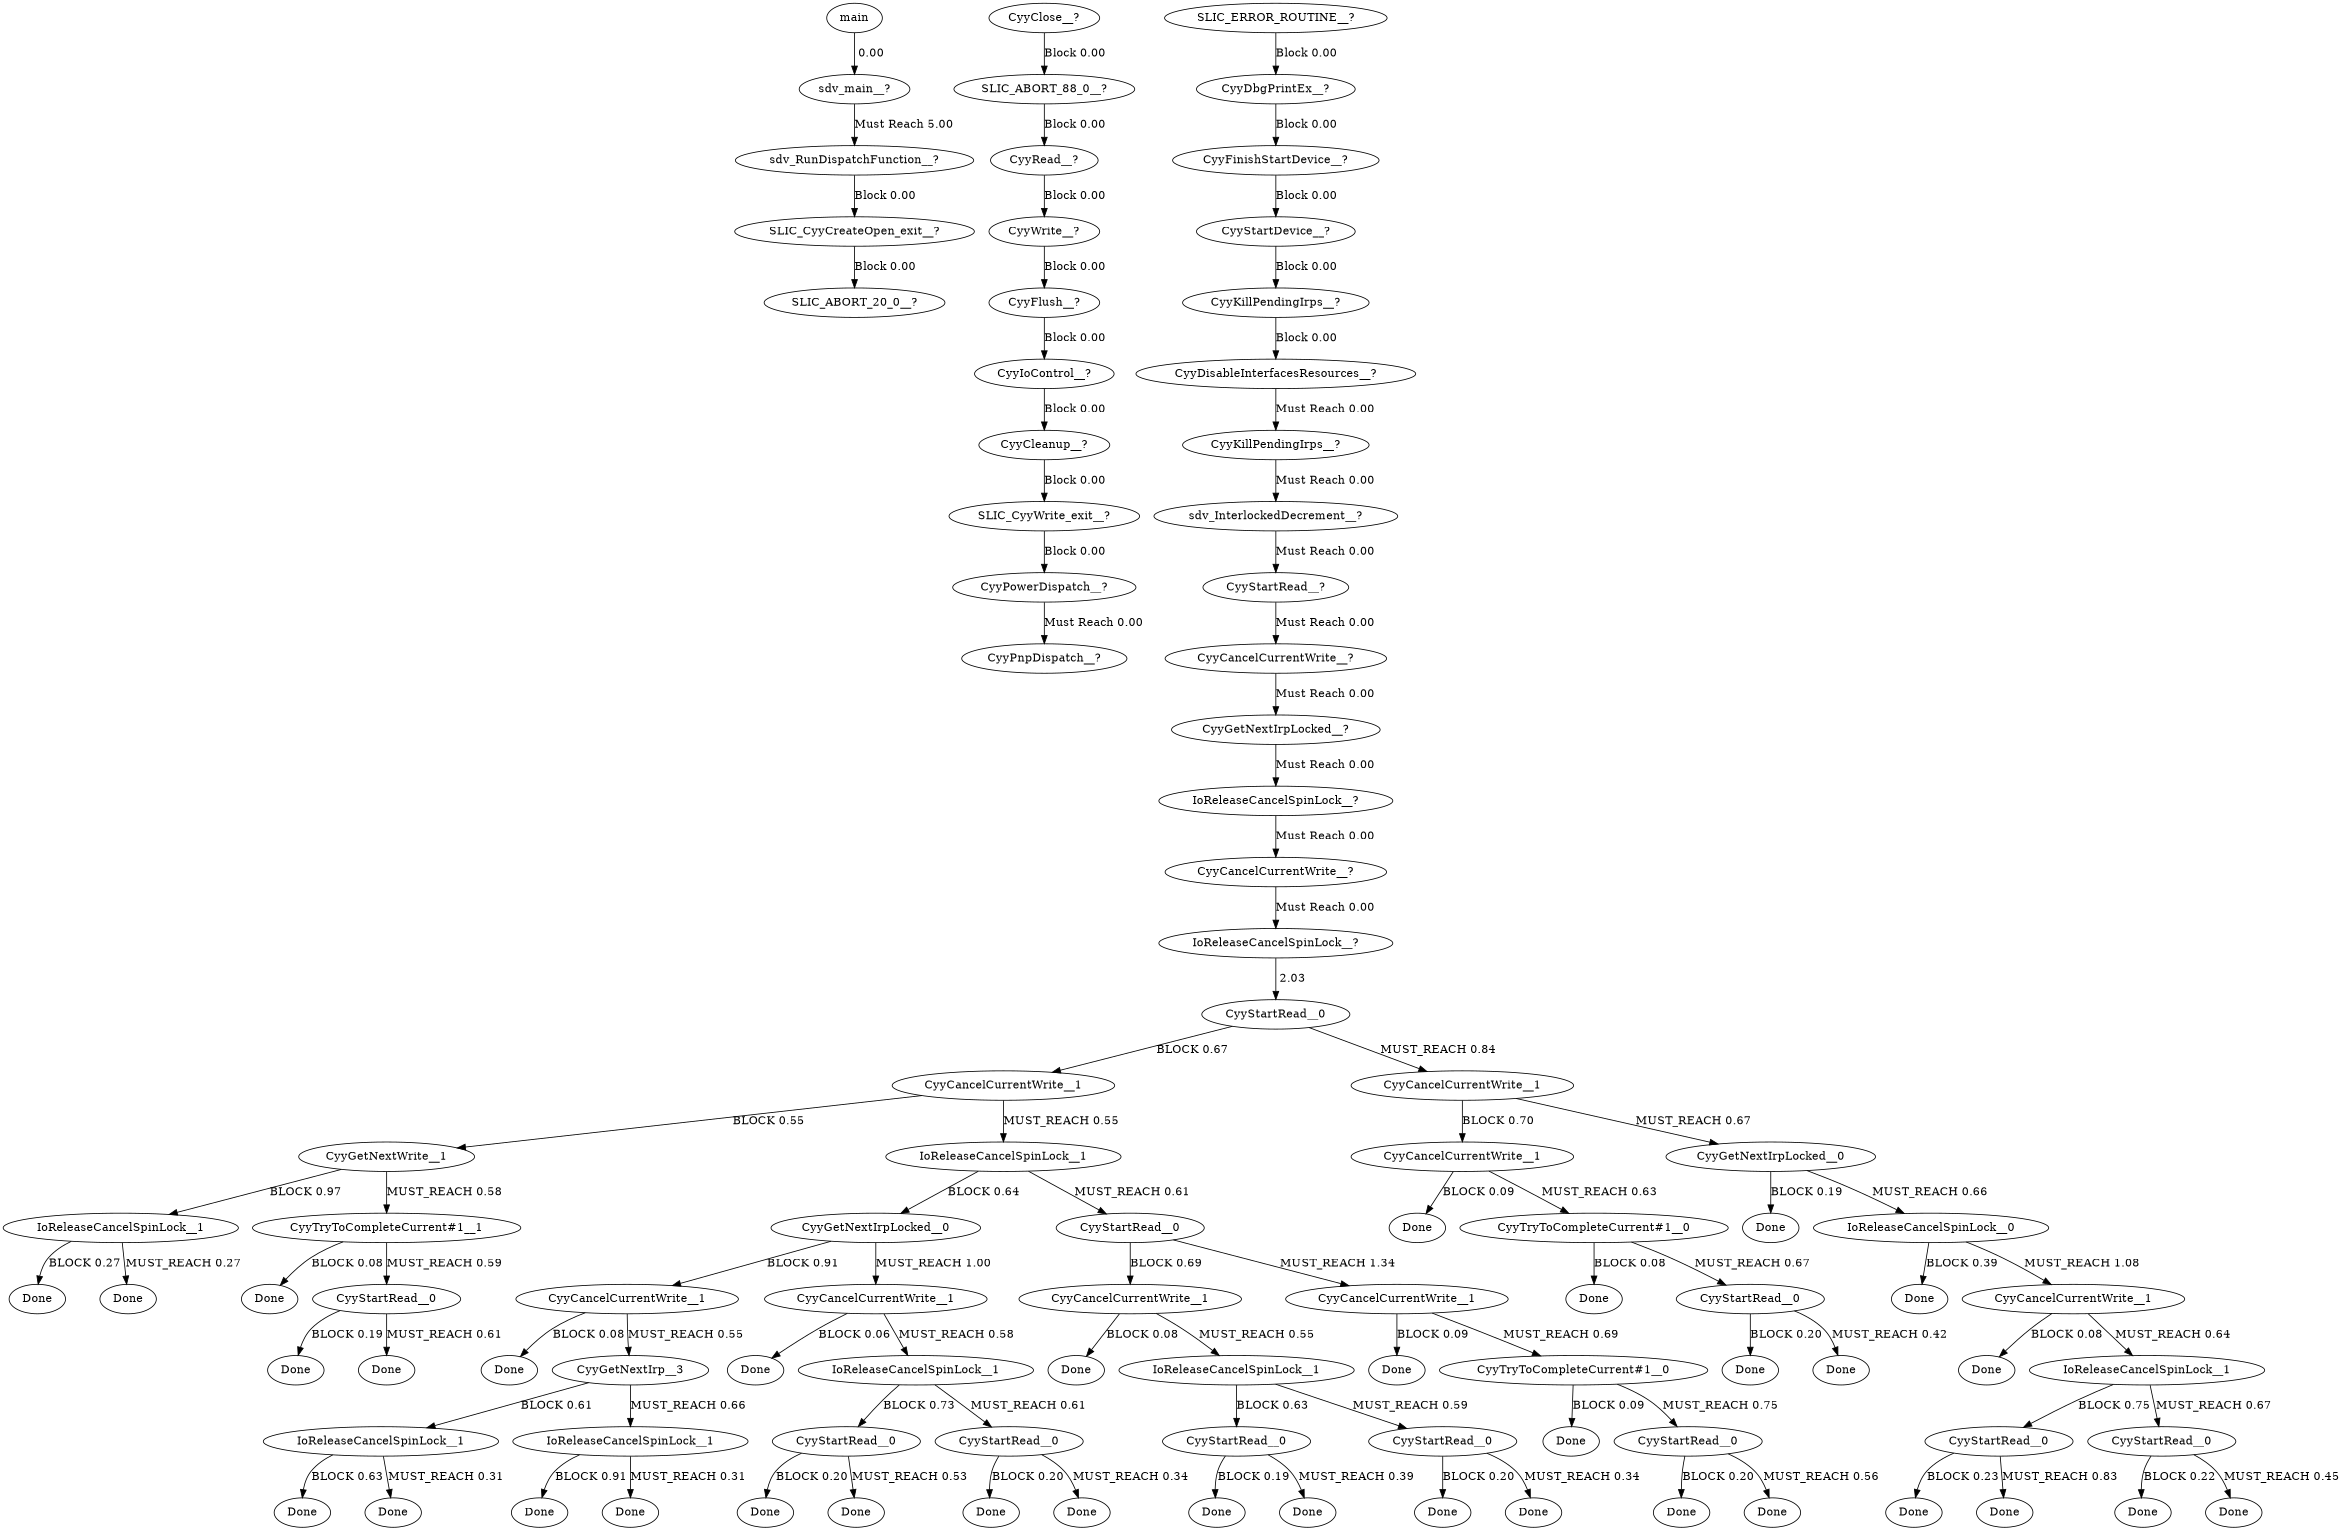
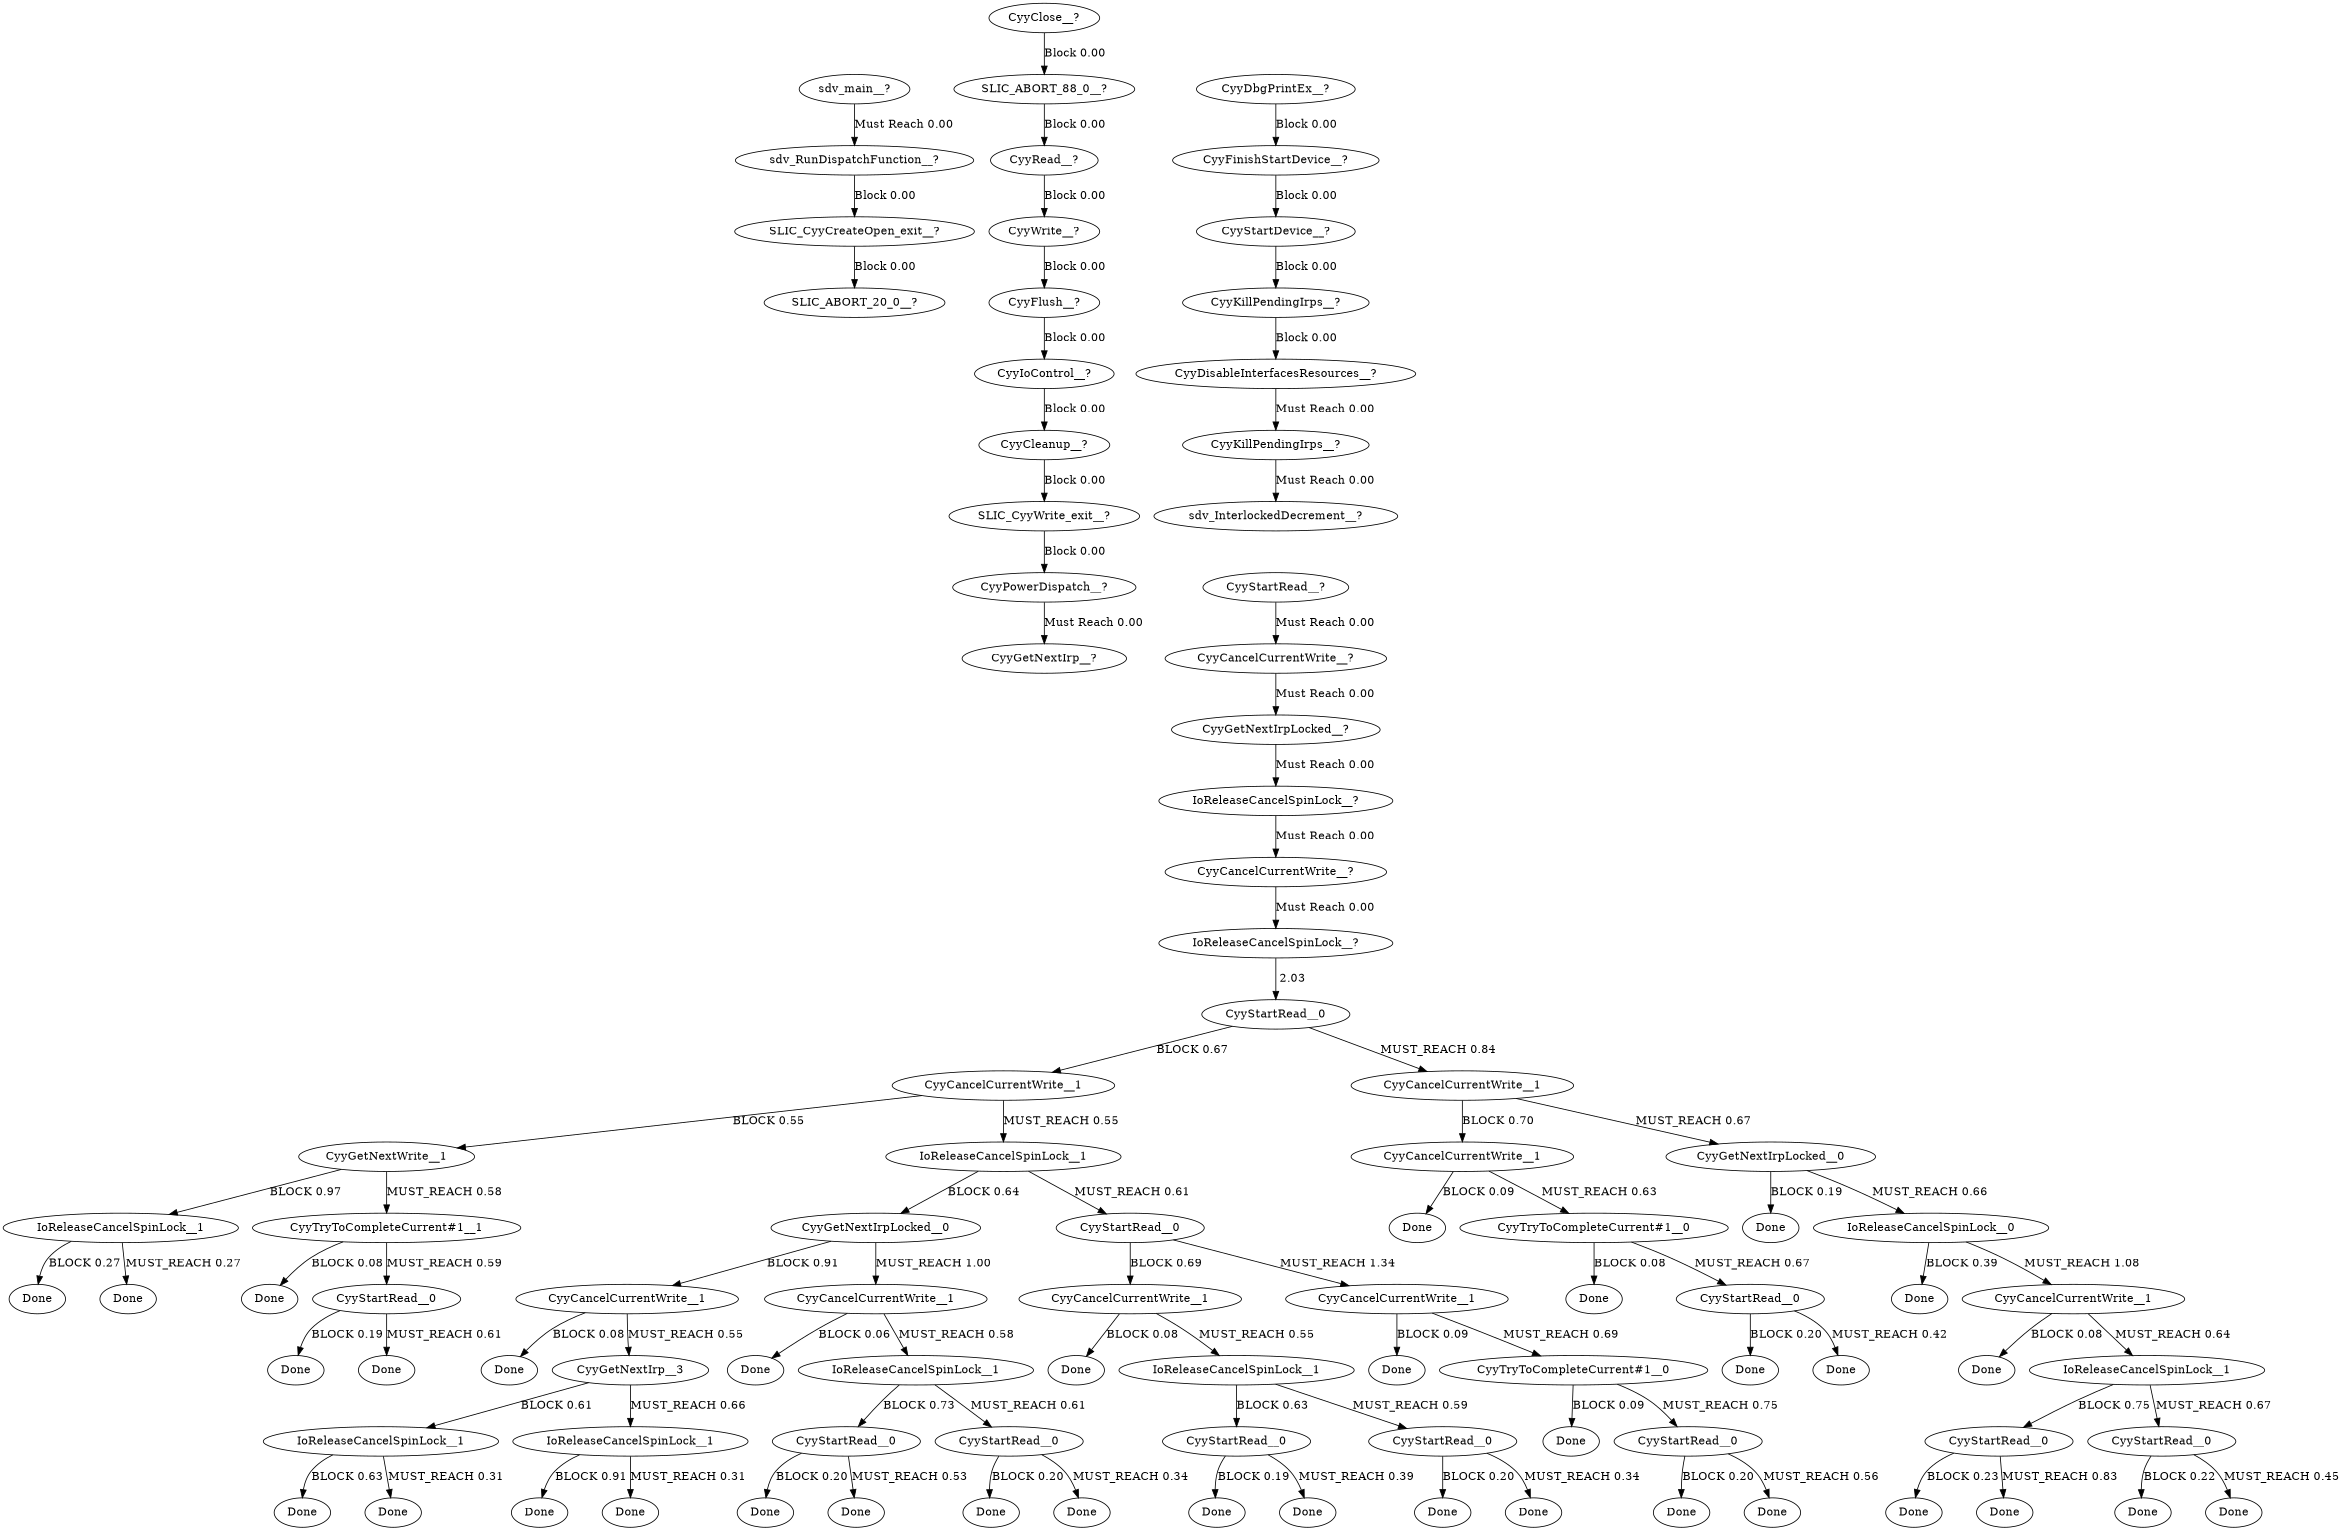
(855, 18) -> none
(1276, 18) -> none
(904, 125) -> (904, 125)
(1276, 548) -> none
(1044, 659) -> (1044, 659)
